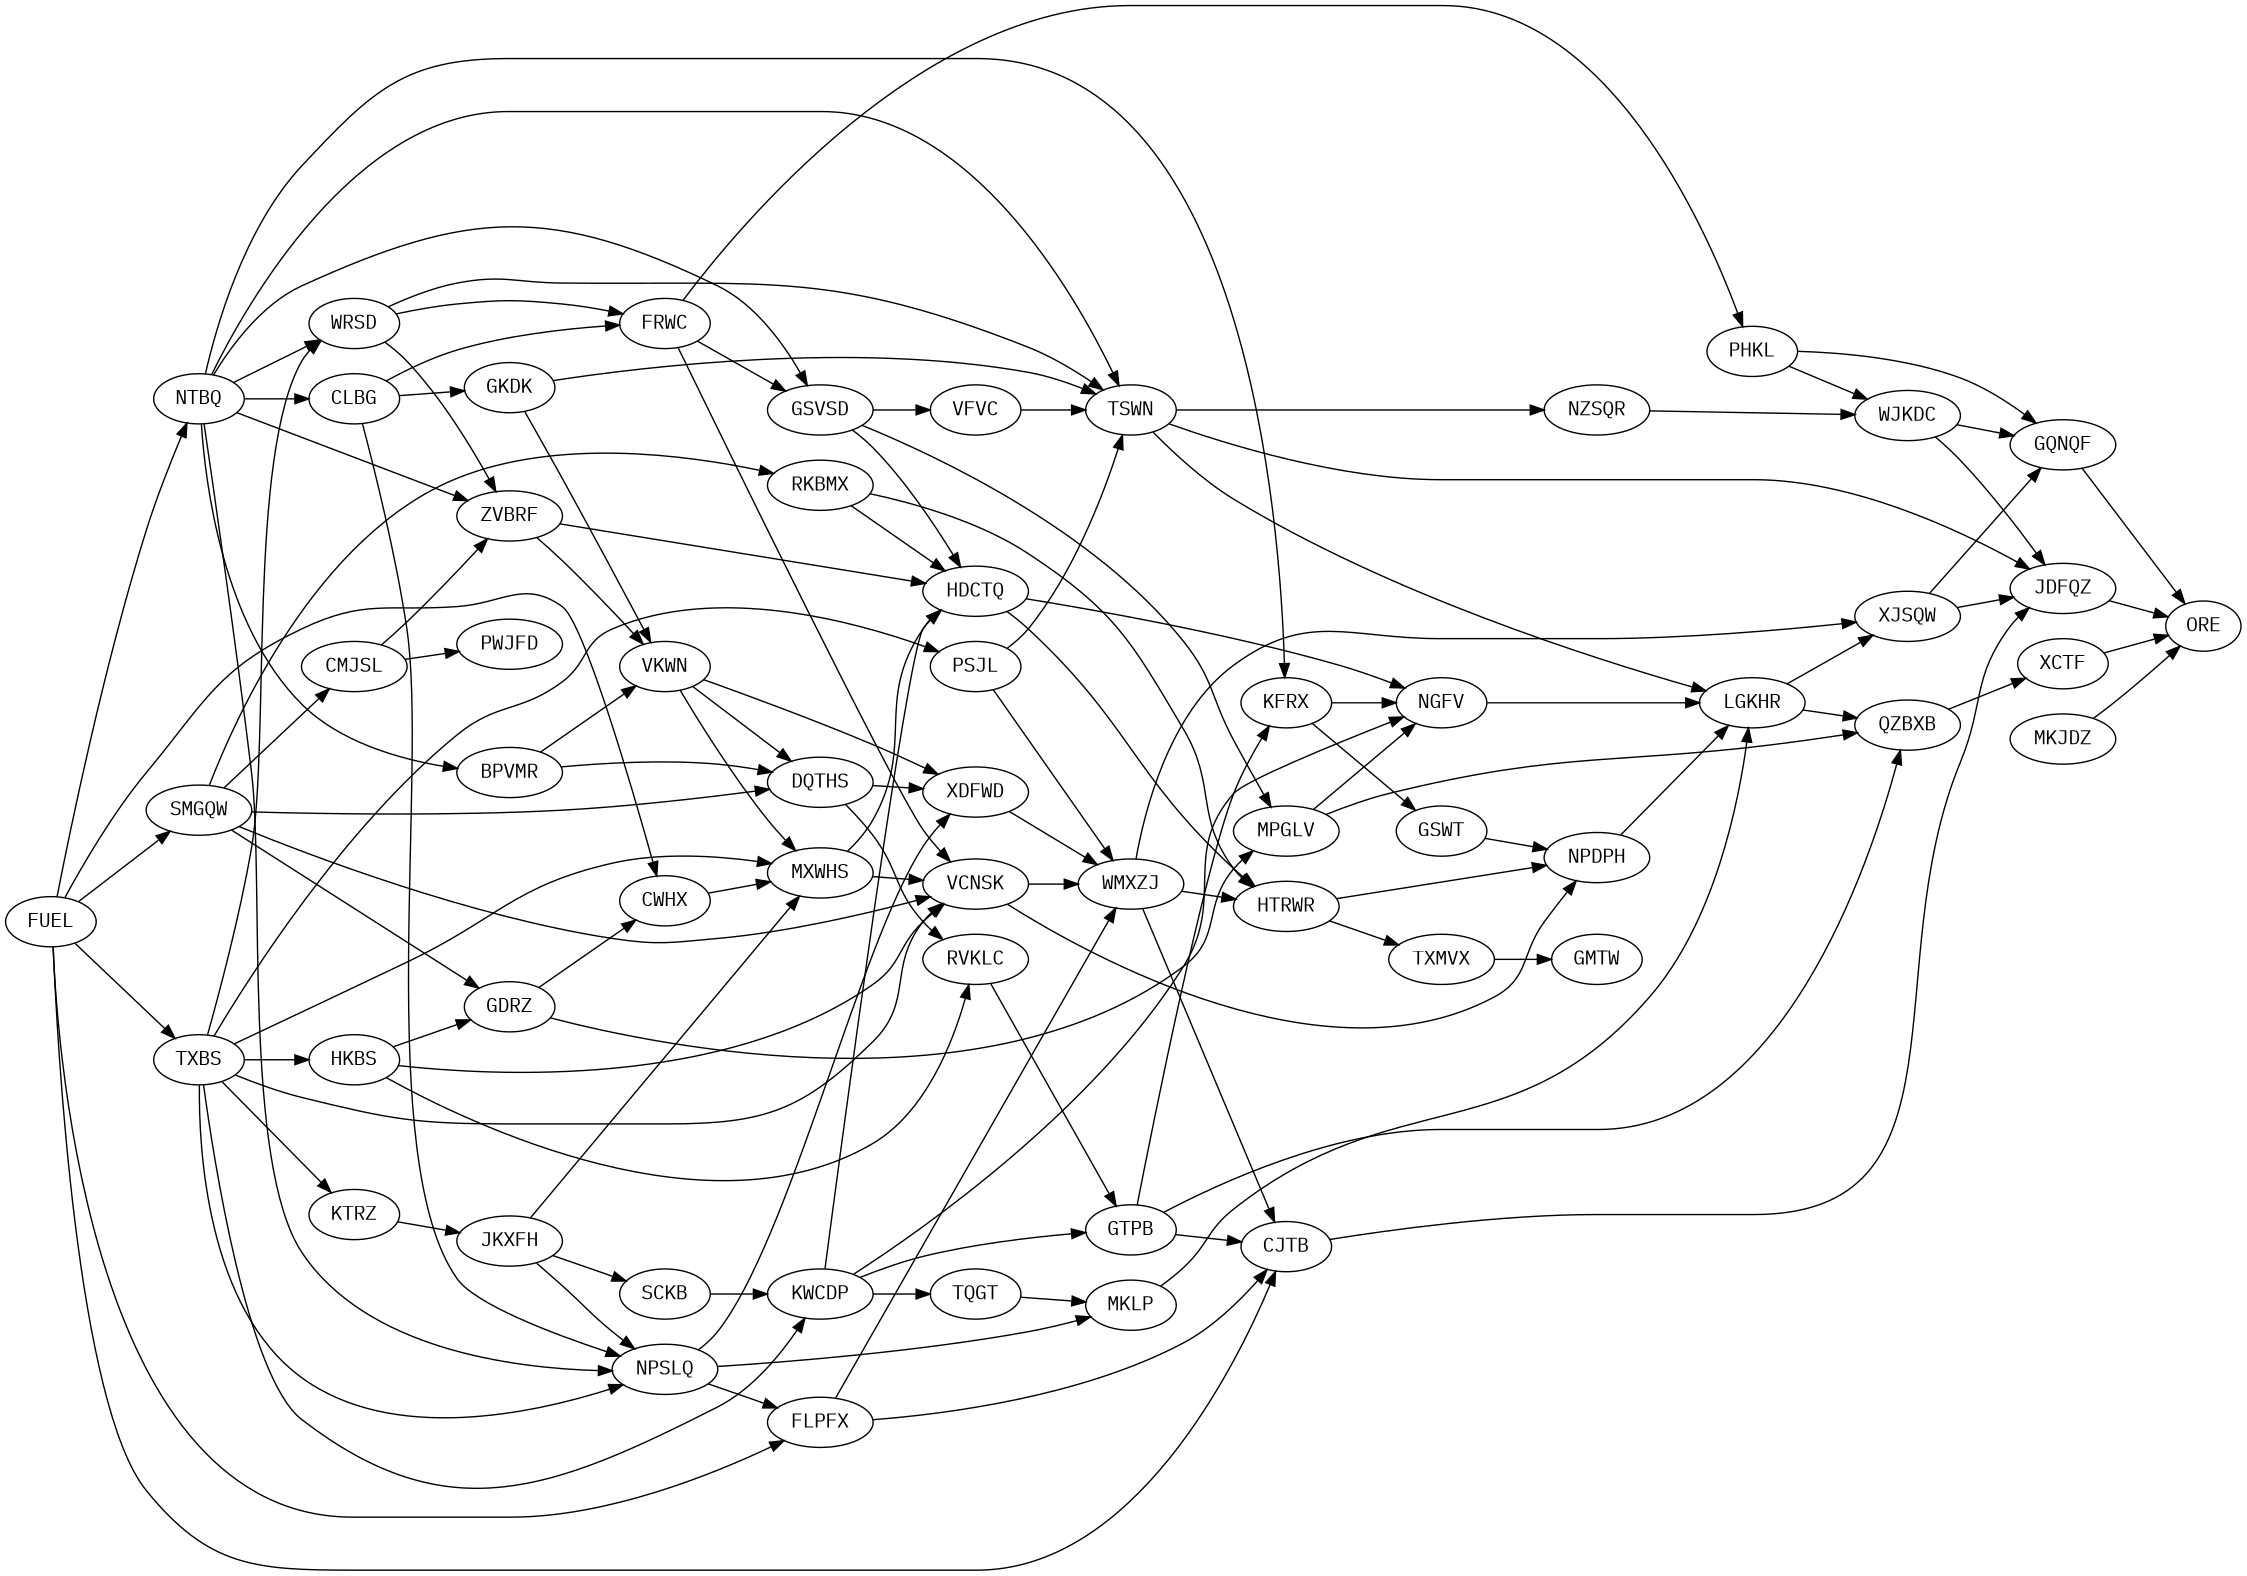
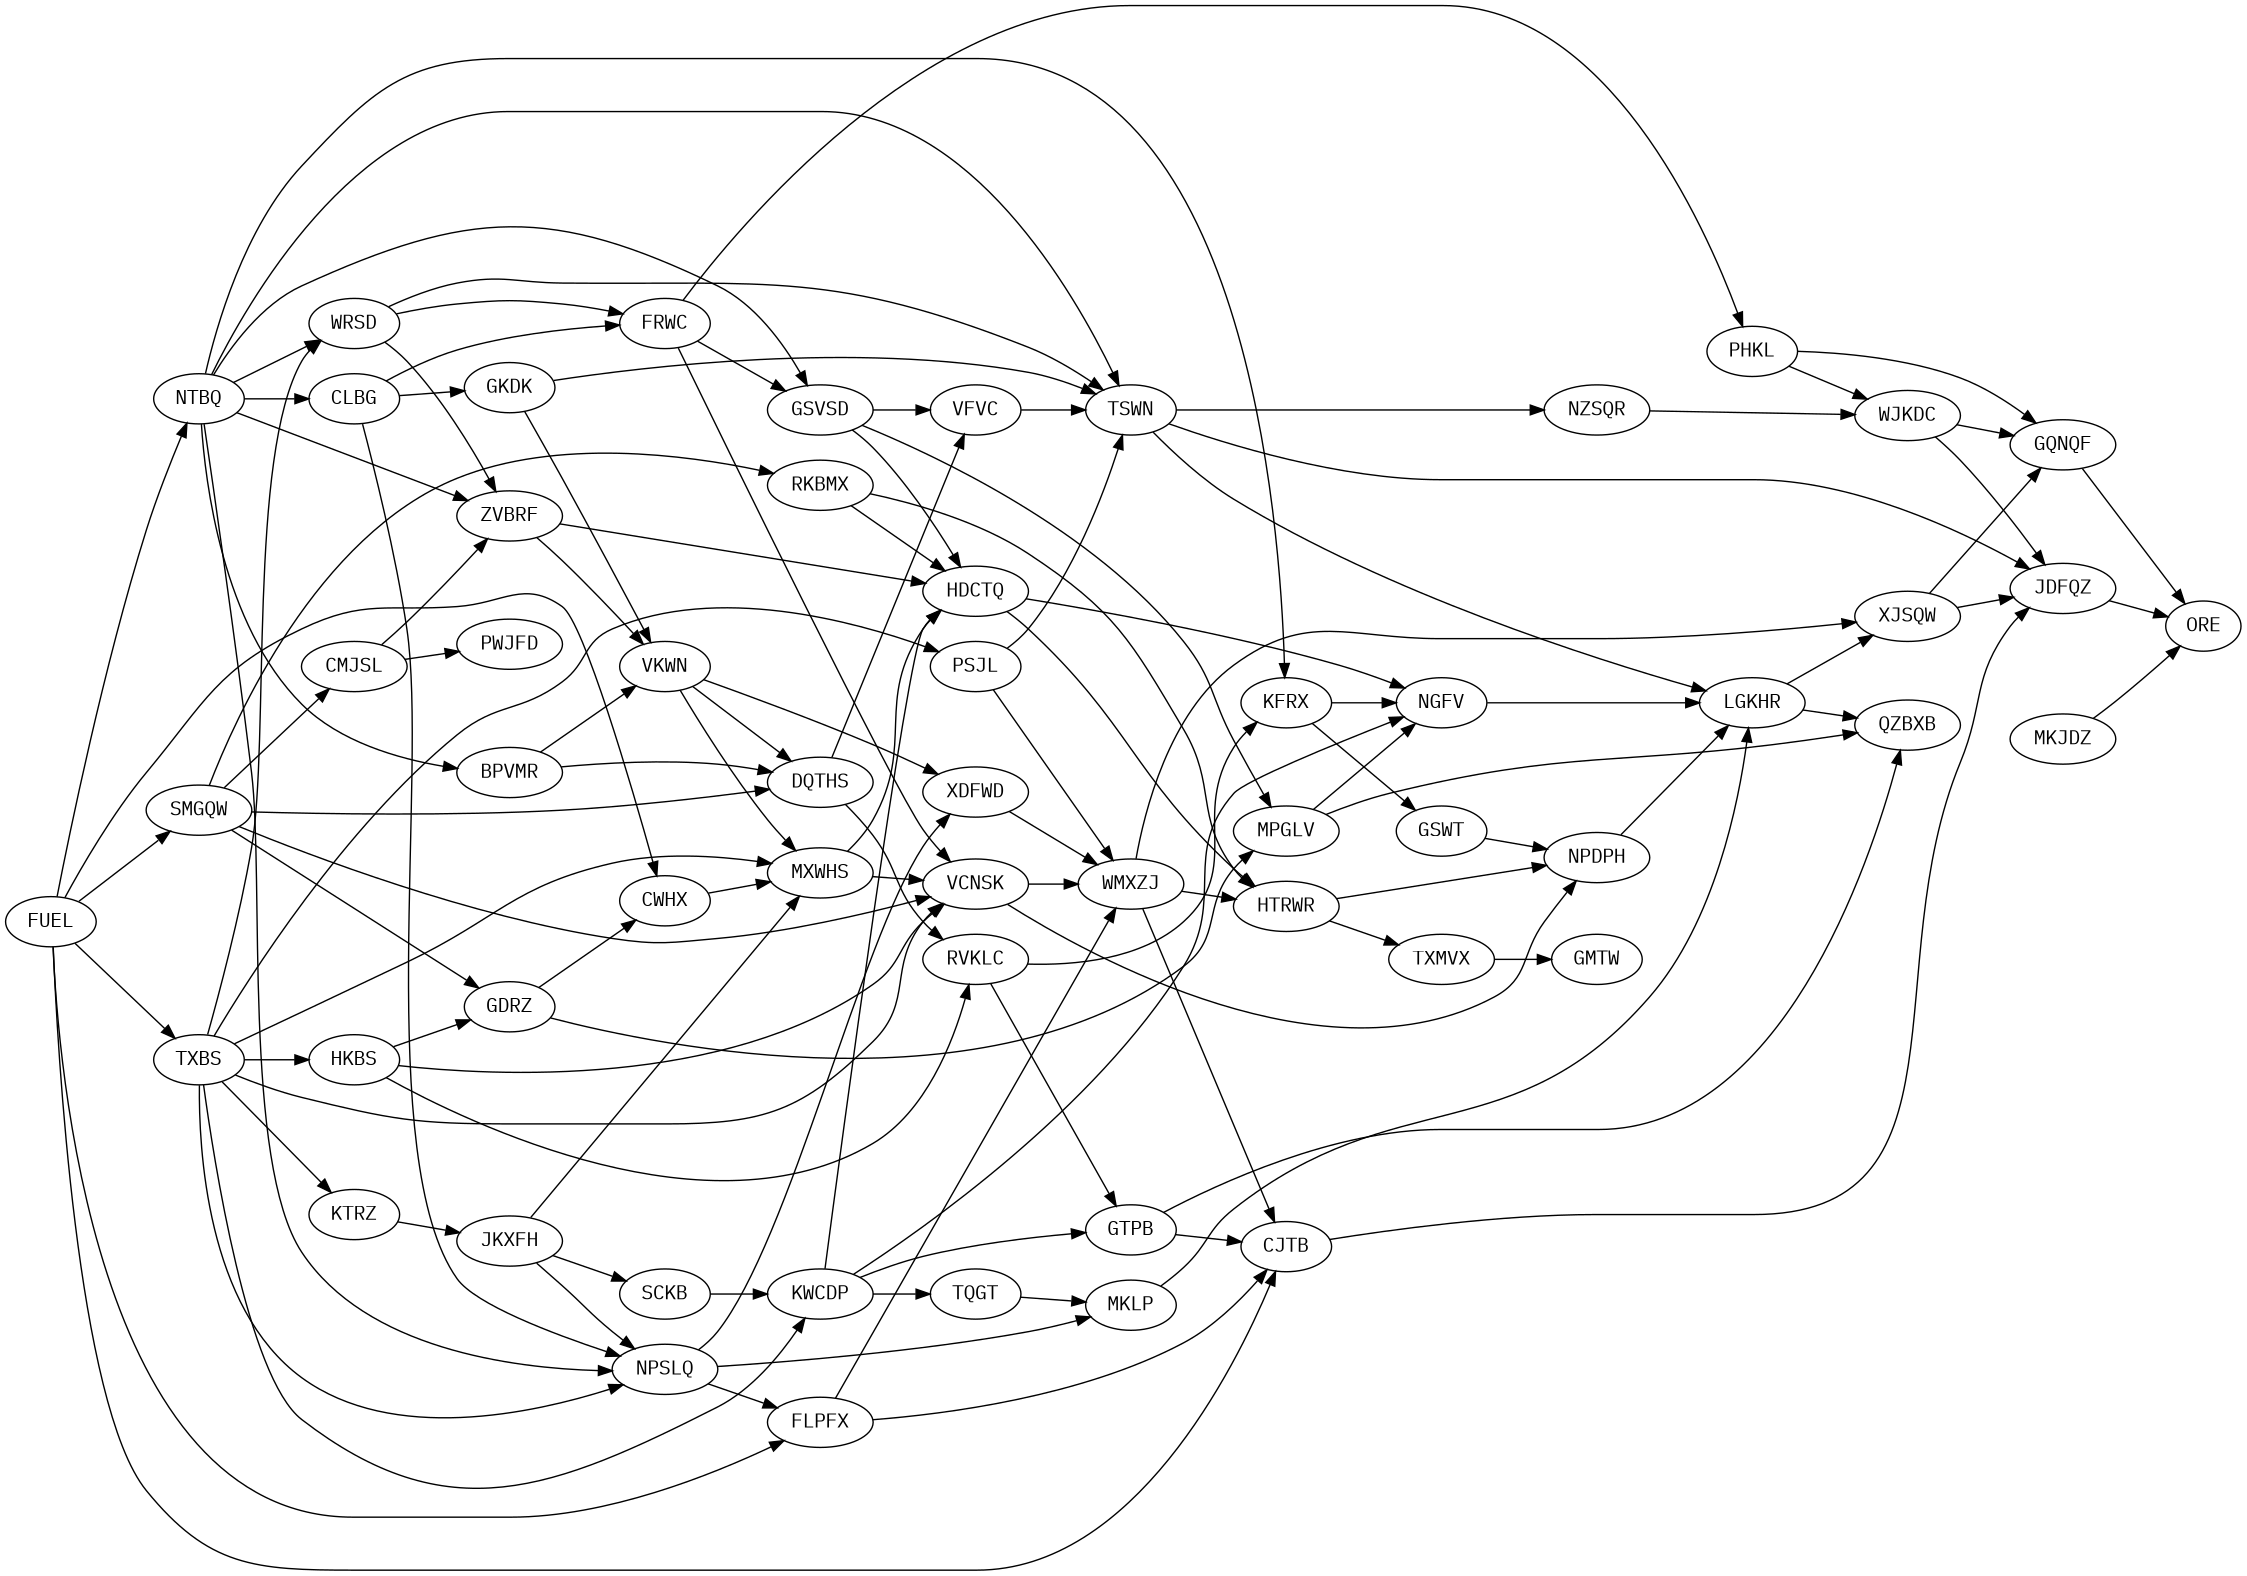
(2063, 664) -> none
(891, 787) -> (895, 602)
(1176, 1015) -> (1191, 913)
